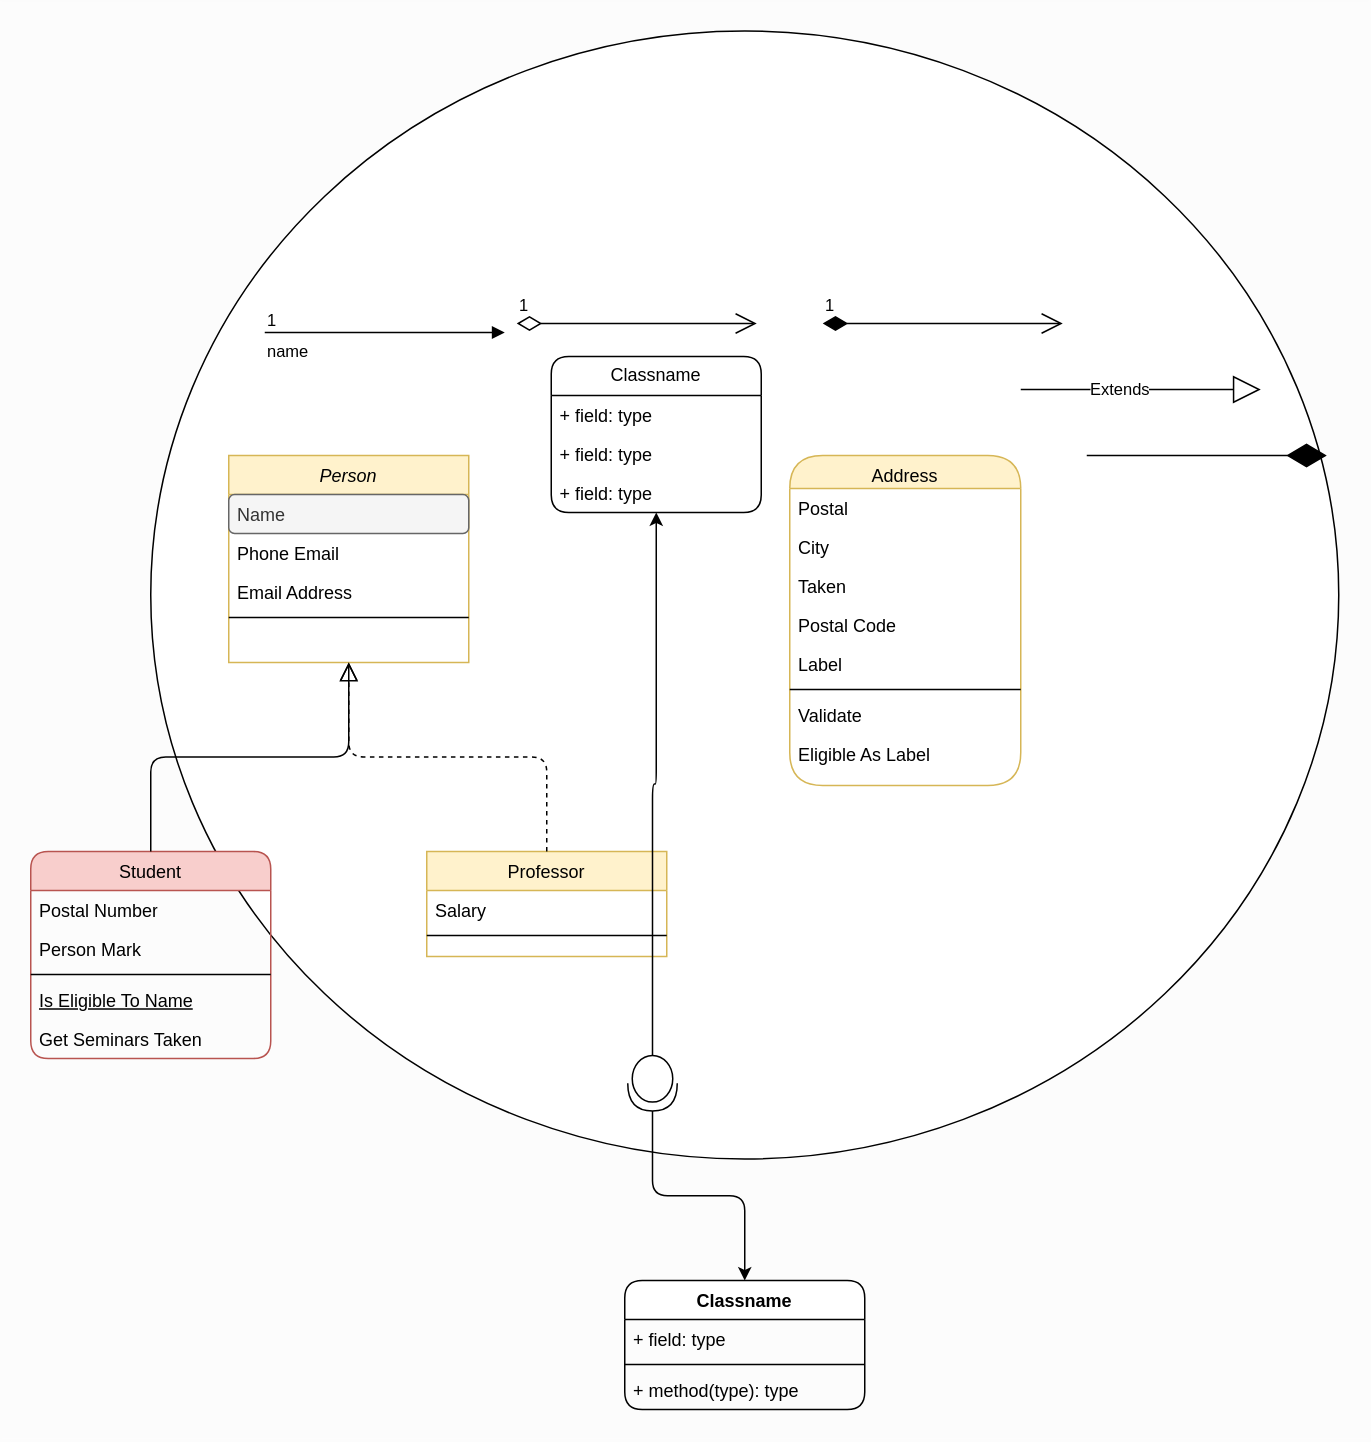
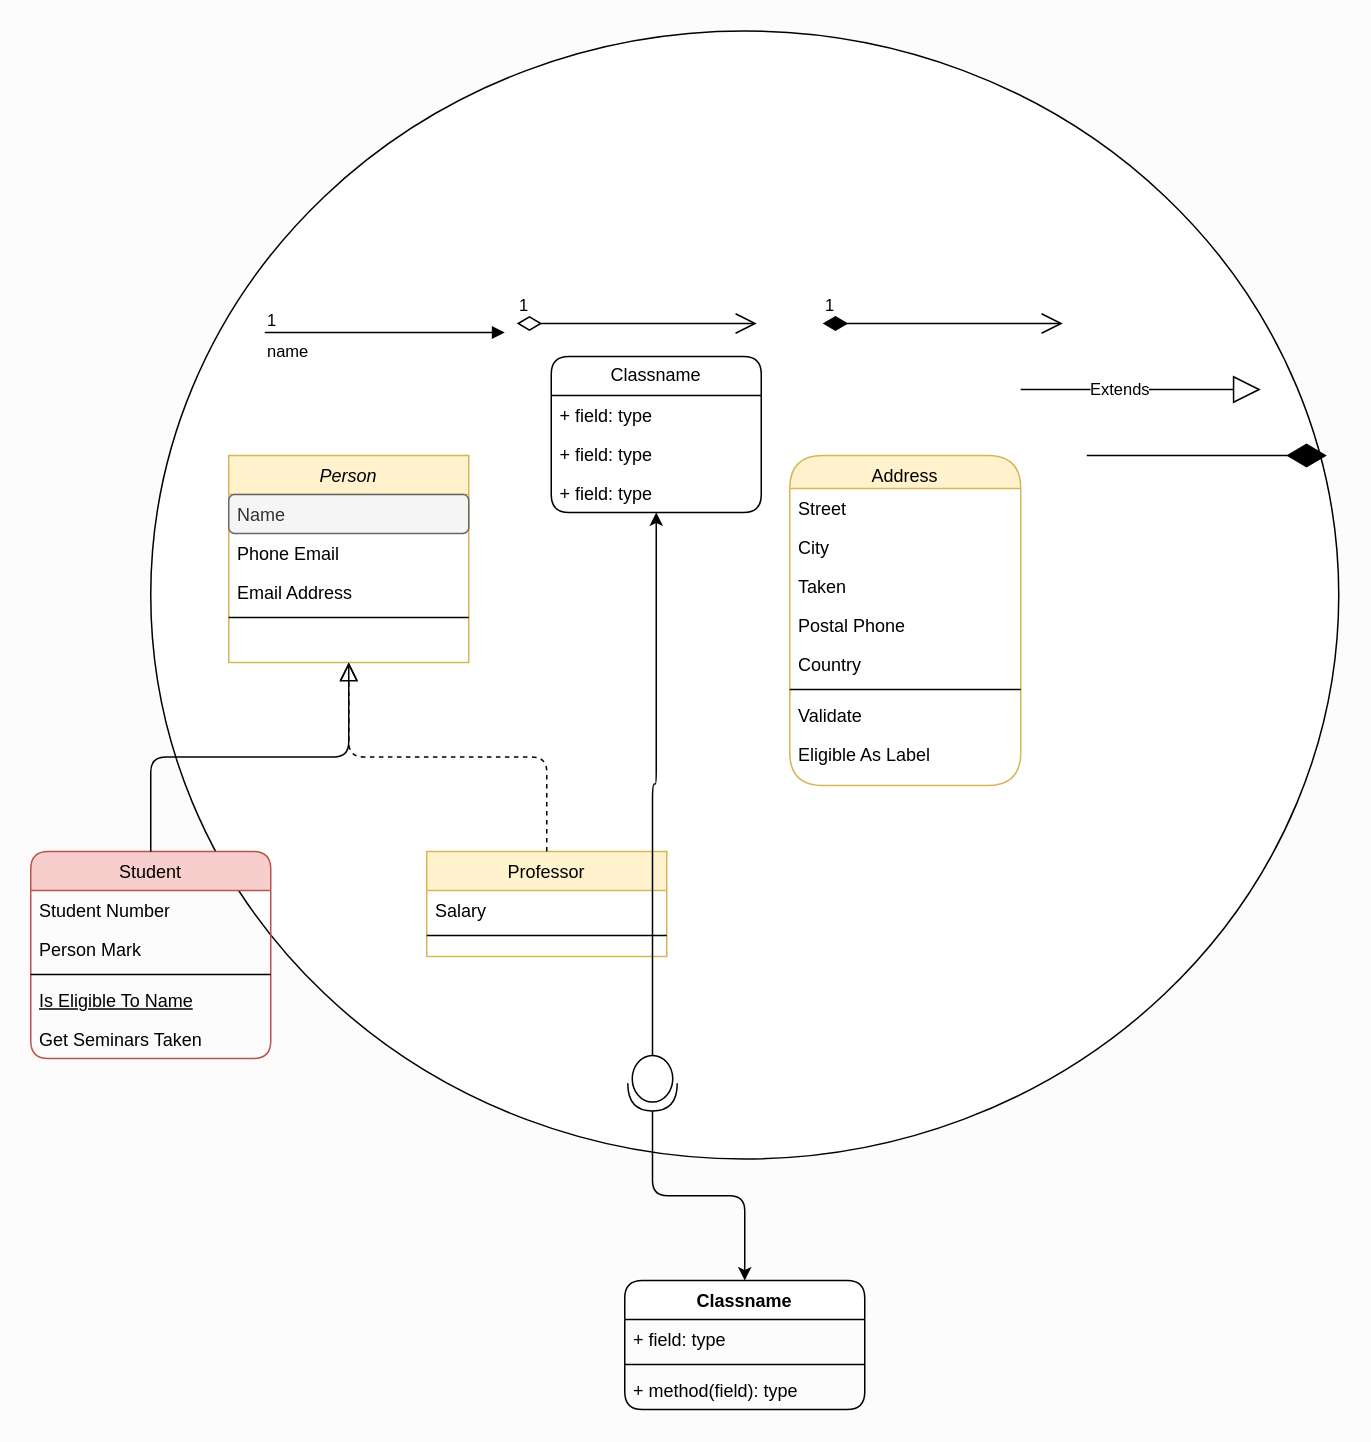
(827, 510) -> (829, 510)
(850, 627) -> (855, 627)
(822, 666) -> (834, 666)
(101, 912) -> (108, 912)
(728, 1392) -> (728, 1392)
